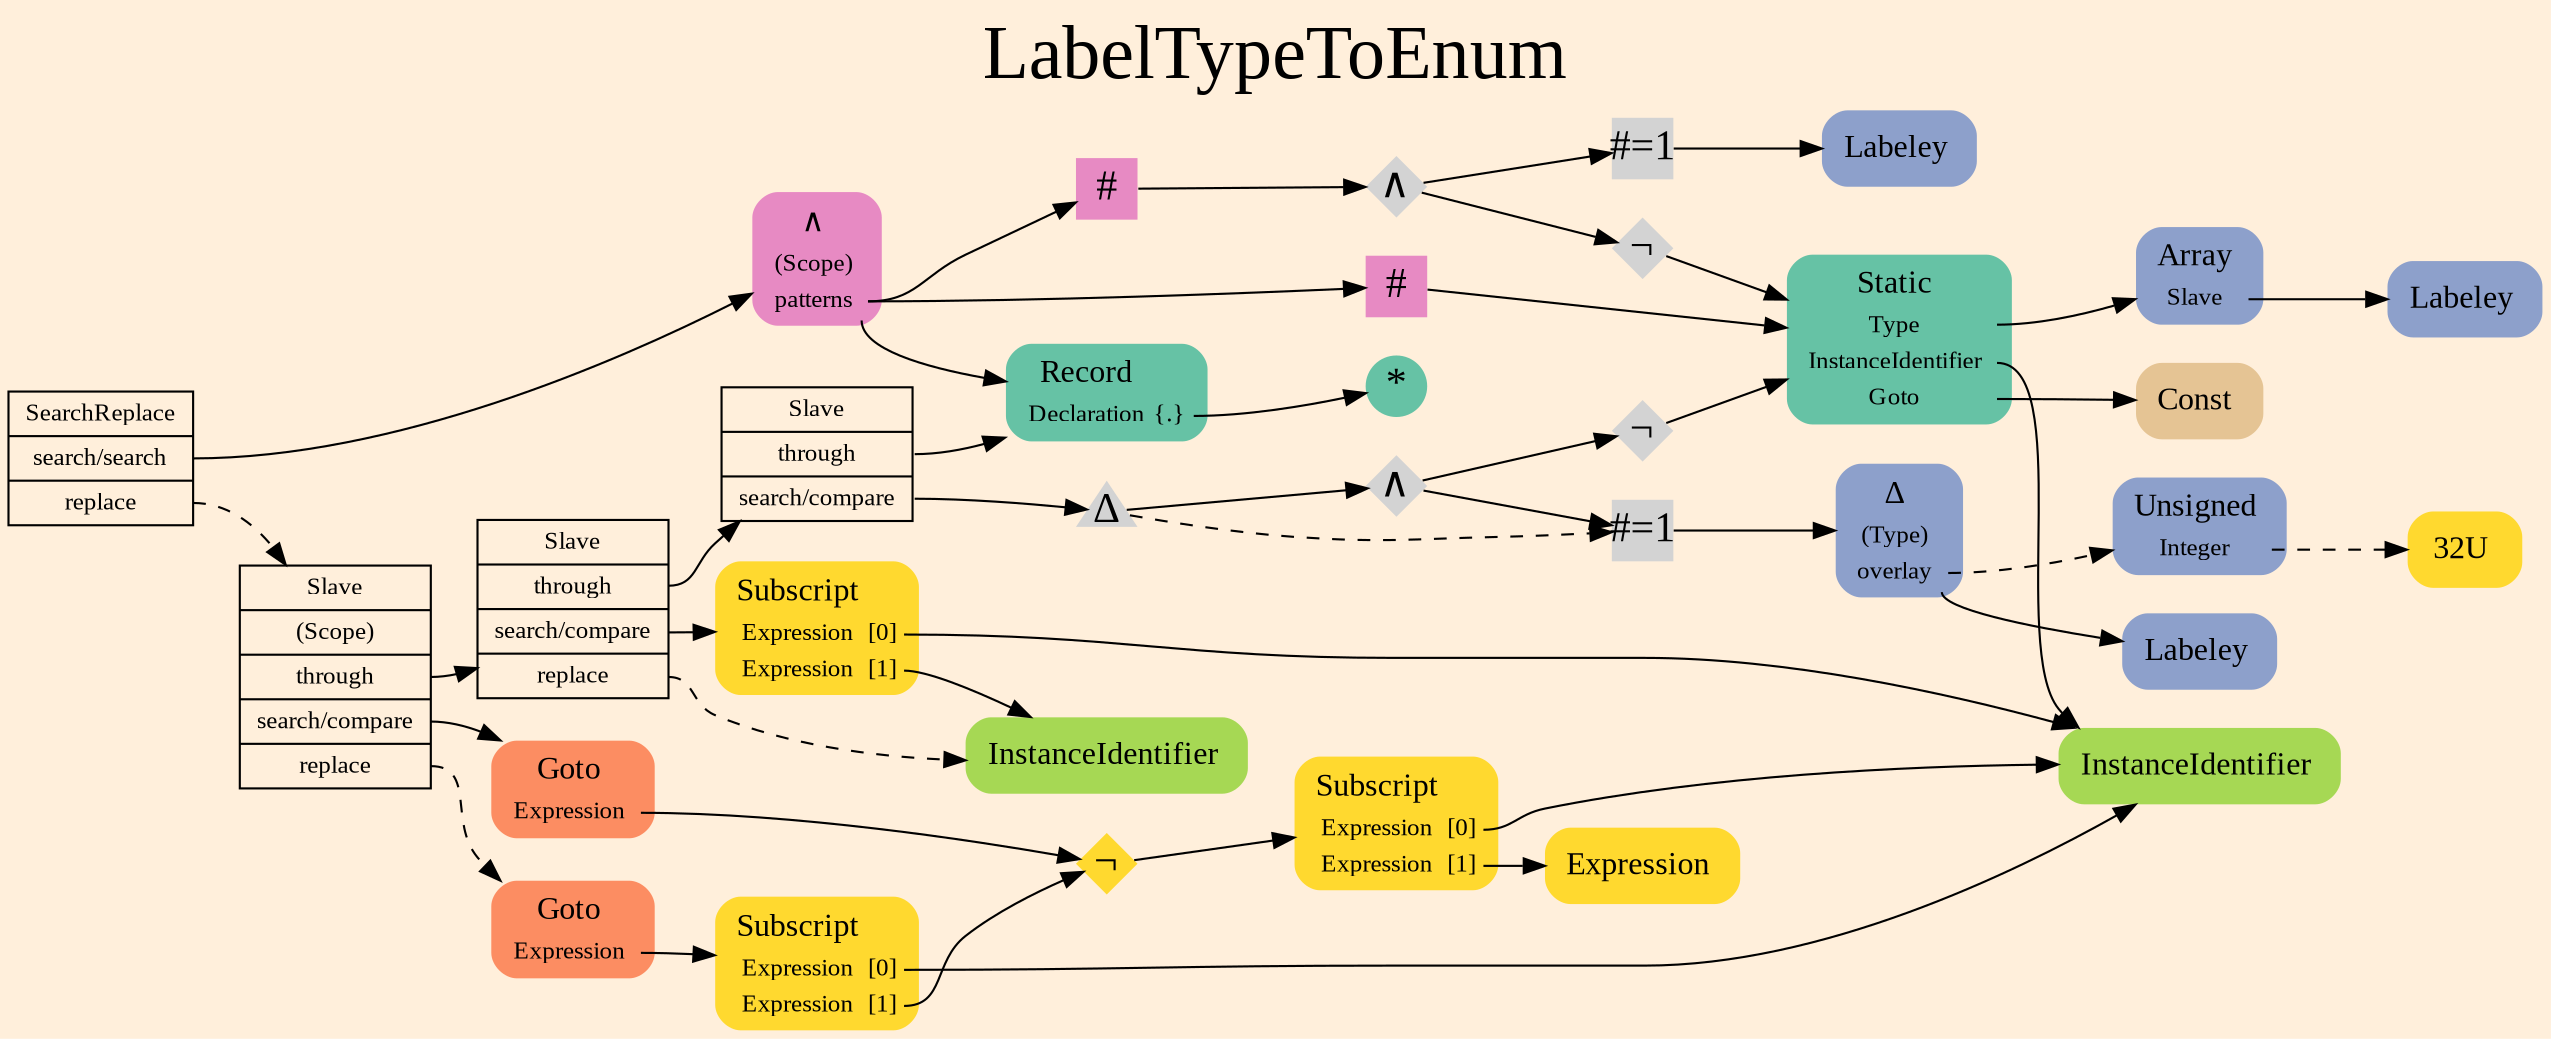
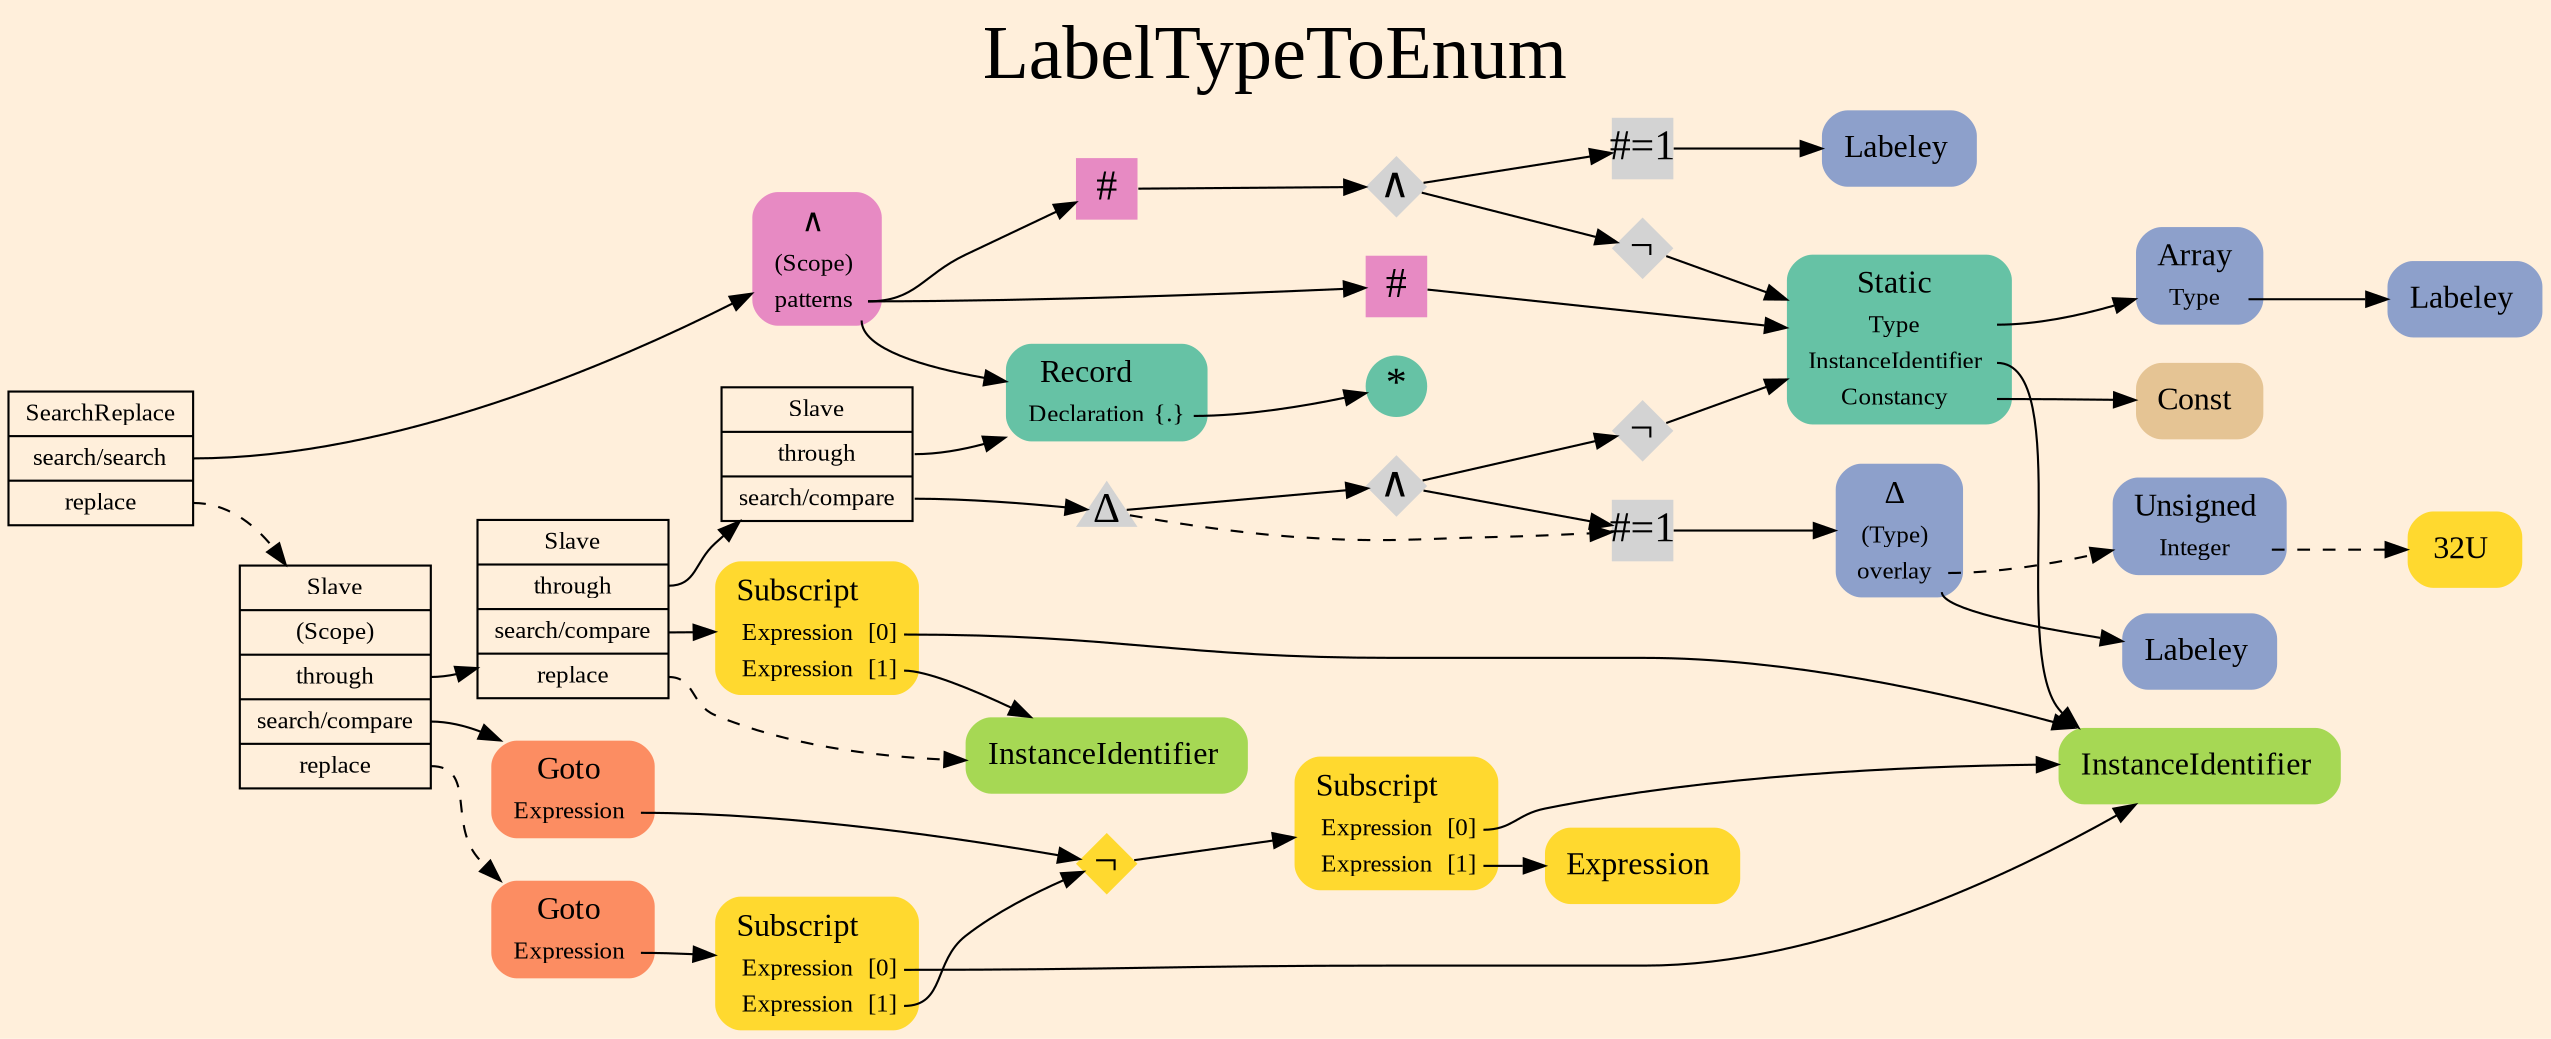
(2195, 297) -> (2195, 297)
(1895, 397) -> (1895, 397)
